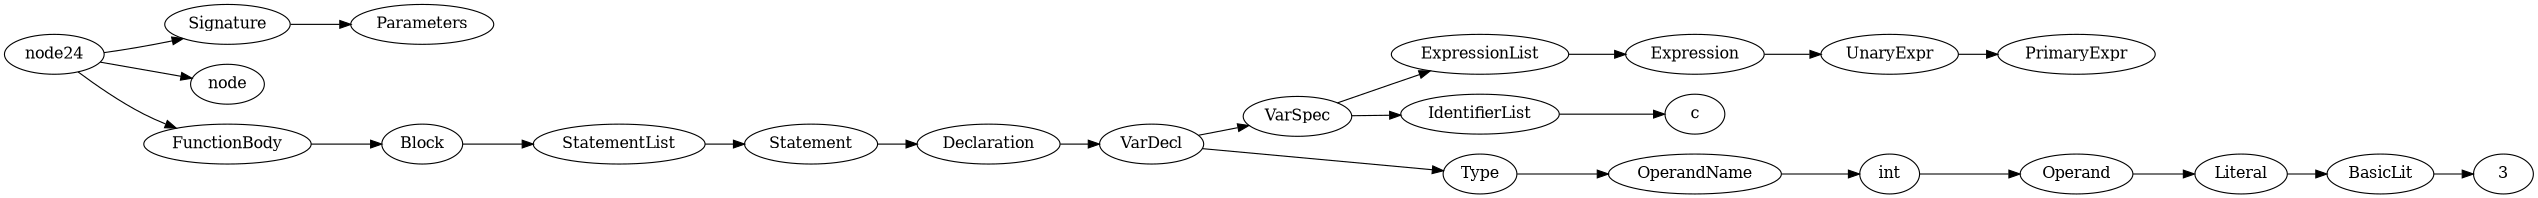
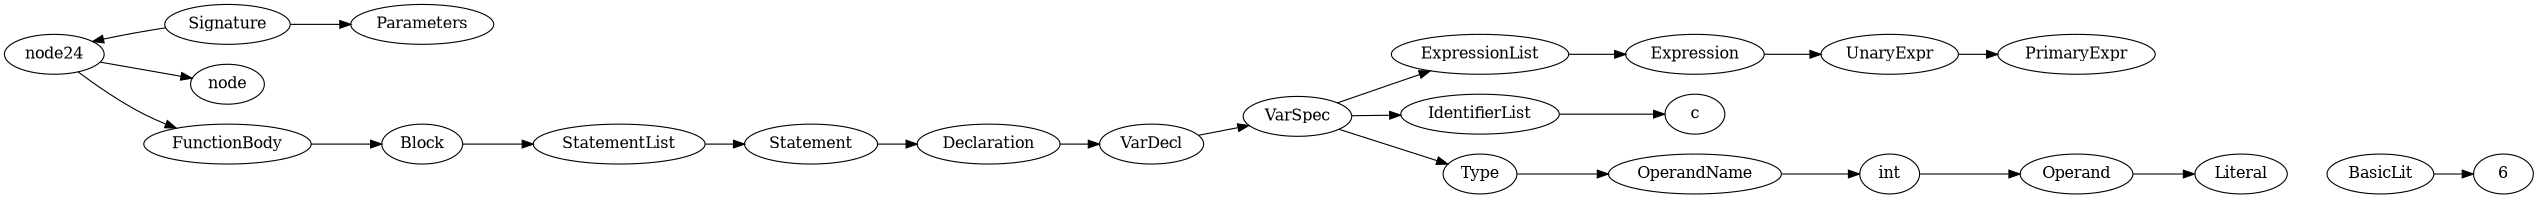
(138, 47) -> (134, 33)
(1317, 159) -> (1388, 145)
(2302, 174) -> none
(2504, 174) -> (2504, 174)
